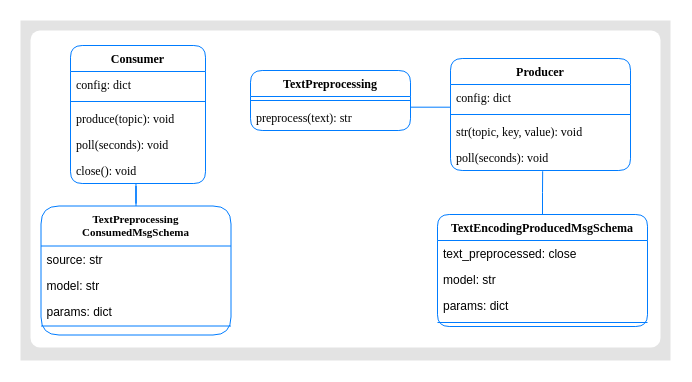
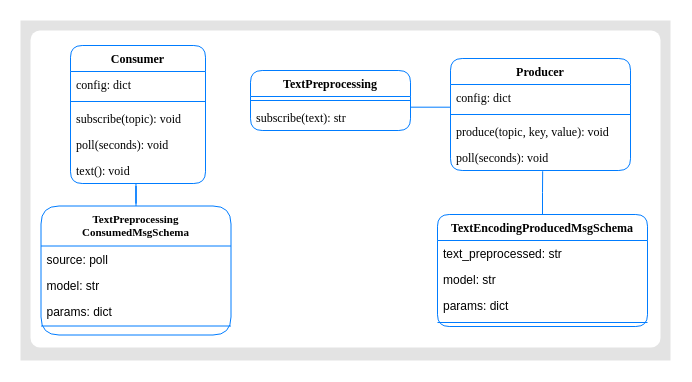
(323, 118) -> (319, 118)
(137, 119) -> (142, 119)
(536, 132) -> (549, 132)
(113, 171) -> (112, 171)
(519, 254) -> (514, 254)
(80, 260) -> (81, 260)
